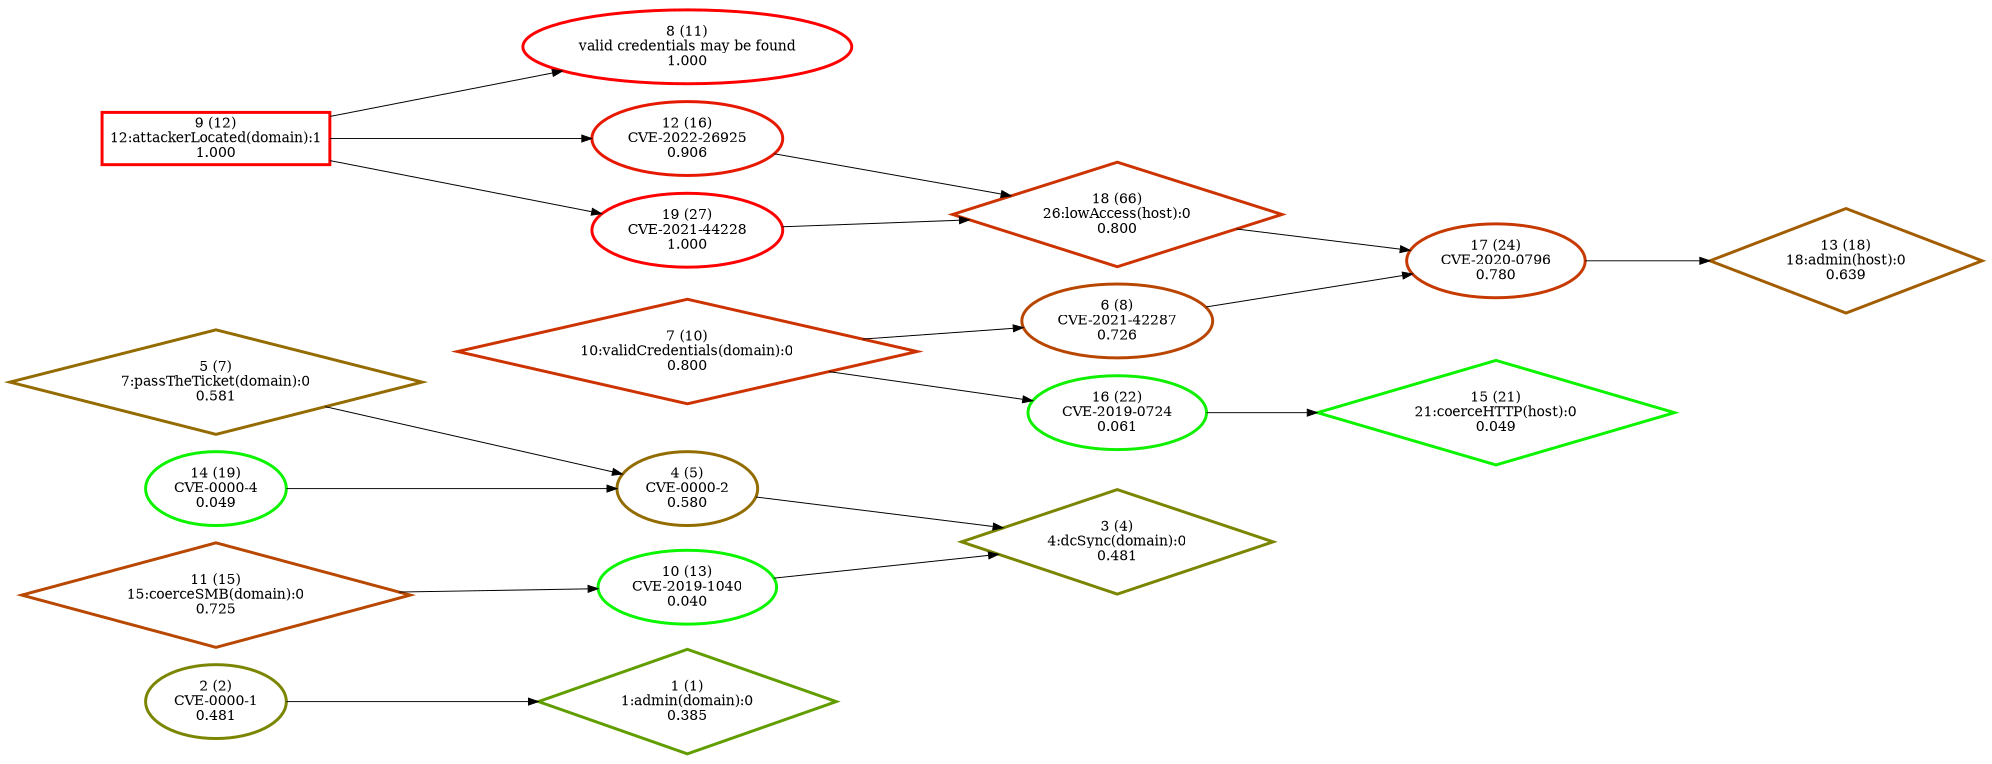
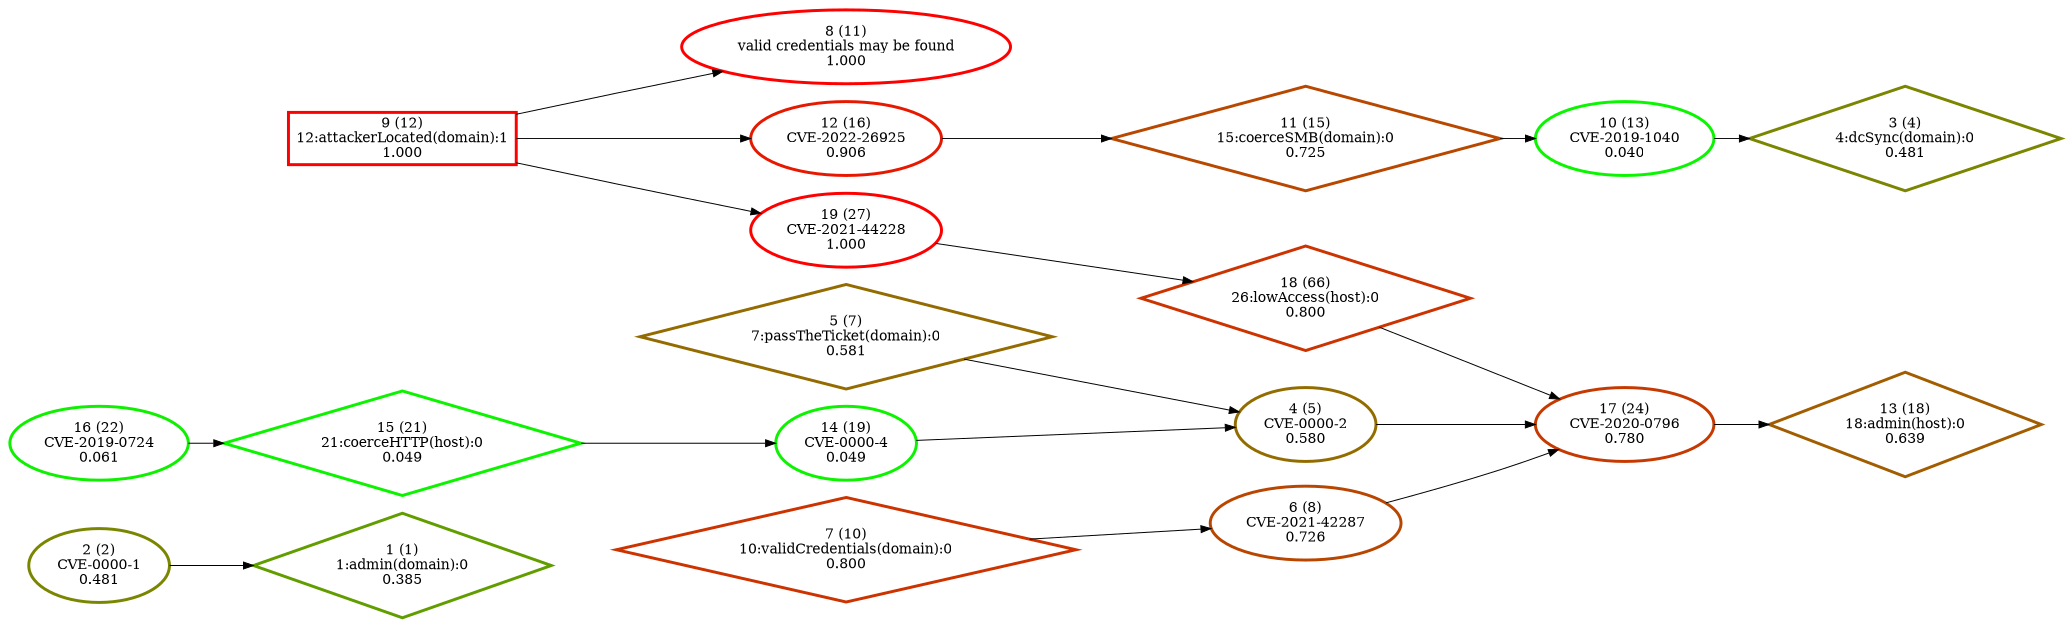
(888, 174) -> (1022, 139)
(926, 385) -> none
none -> (673, 443)
(874, 512) -> (1451, 425)
